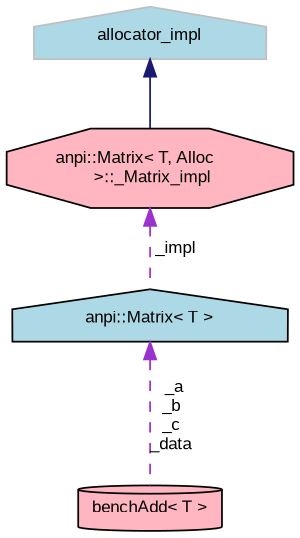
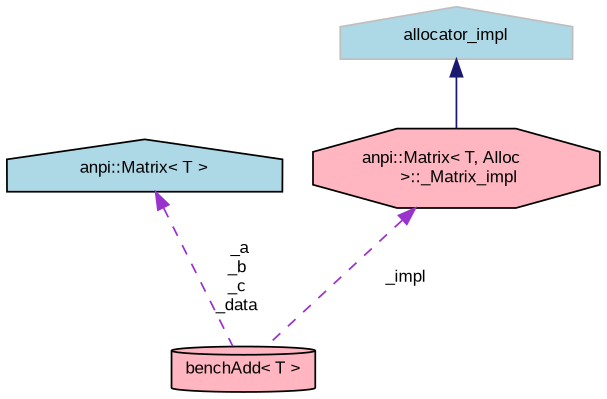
(150, 258) -> (334, 283)
